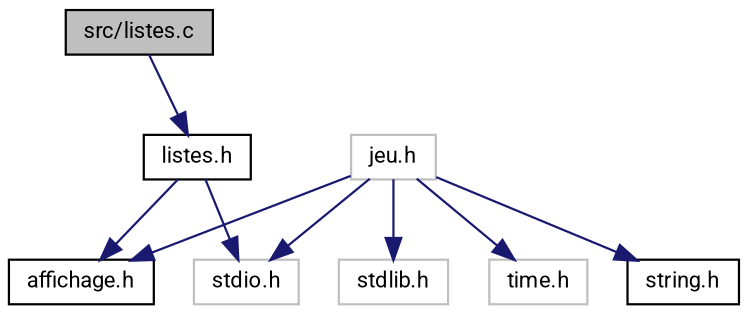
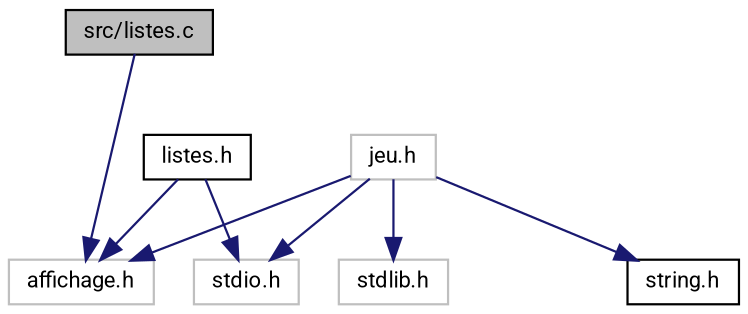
(164, 85) -> (113, 146)
(81, 282) -> (81, 282)
(538, 282) -> none
